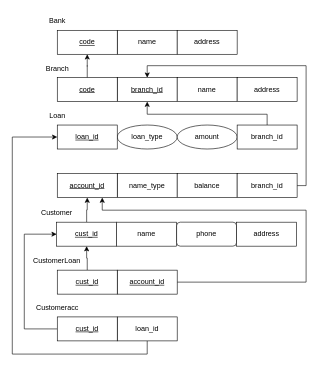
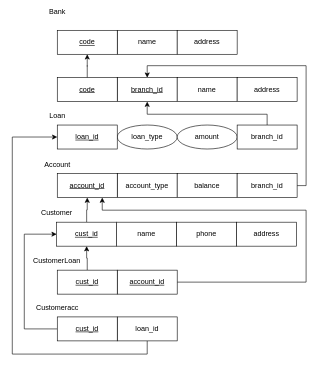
(57, 21) -> (57, 12)
(57, 69) -> none
none -> (57, 165)
(147, 186) -> (147, 186)
(207, 234) -> (207, 234)
